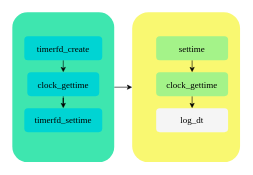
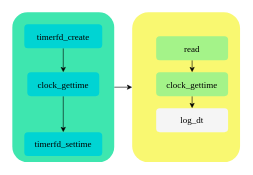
(63, 48) -> (63, 36)
(192, 48) -> (192, 48)
(63, 120) -> (63, 144)
